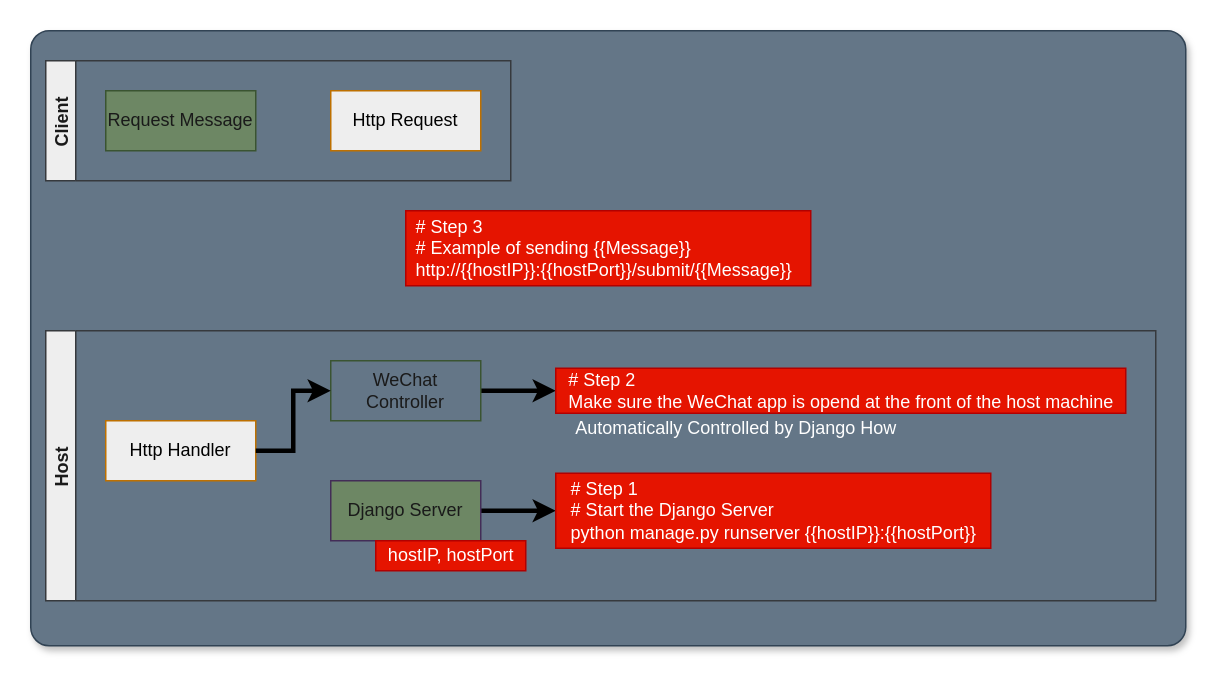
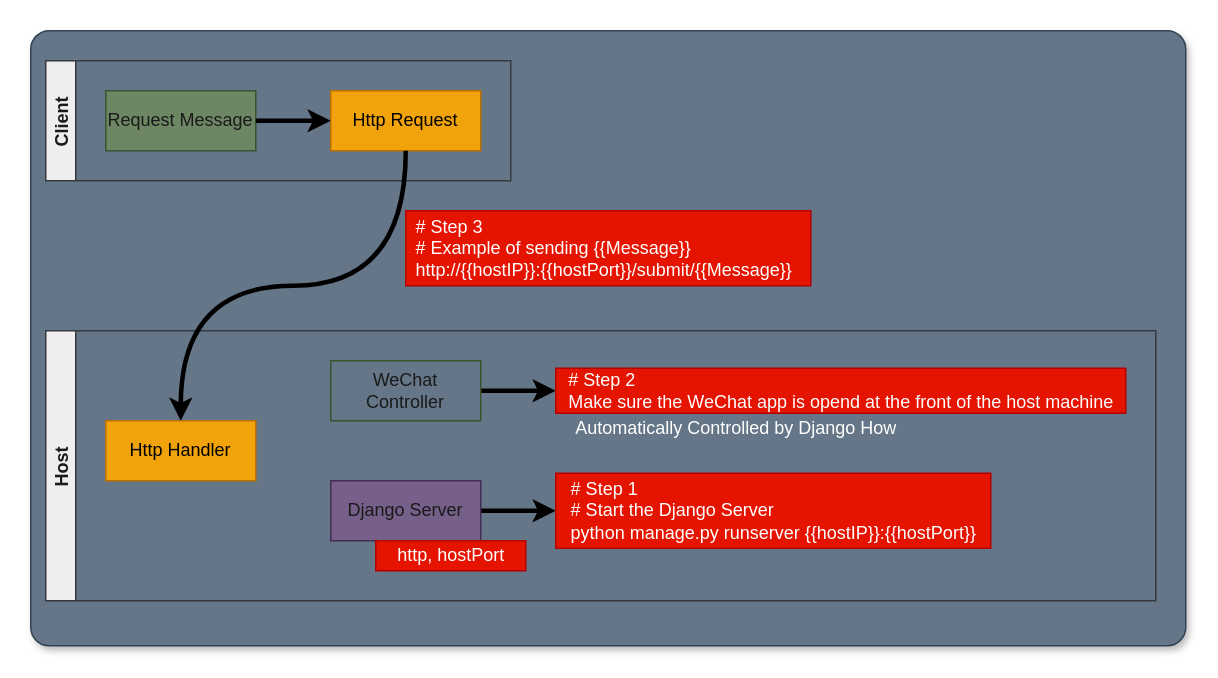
none -> (285, 121)
(406, 121) -> (406, 121)
none -> (301, 285)
(293, 429) -> none
(181, 451) -> (181, 451)
(406, 511) -> (406, 511)
(452, 556) -> (452, 556)
